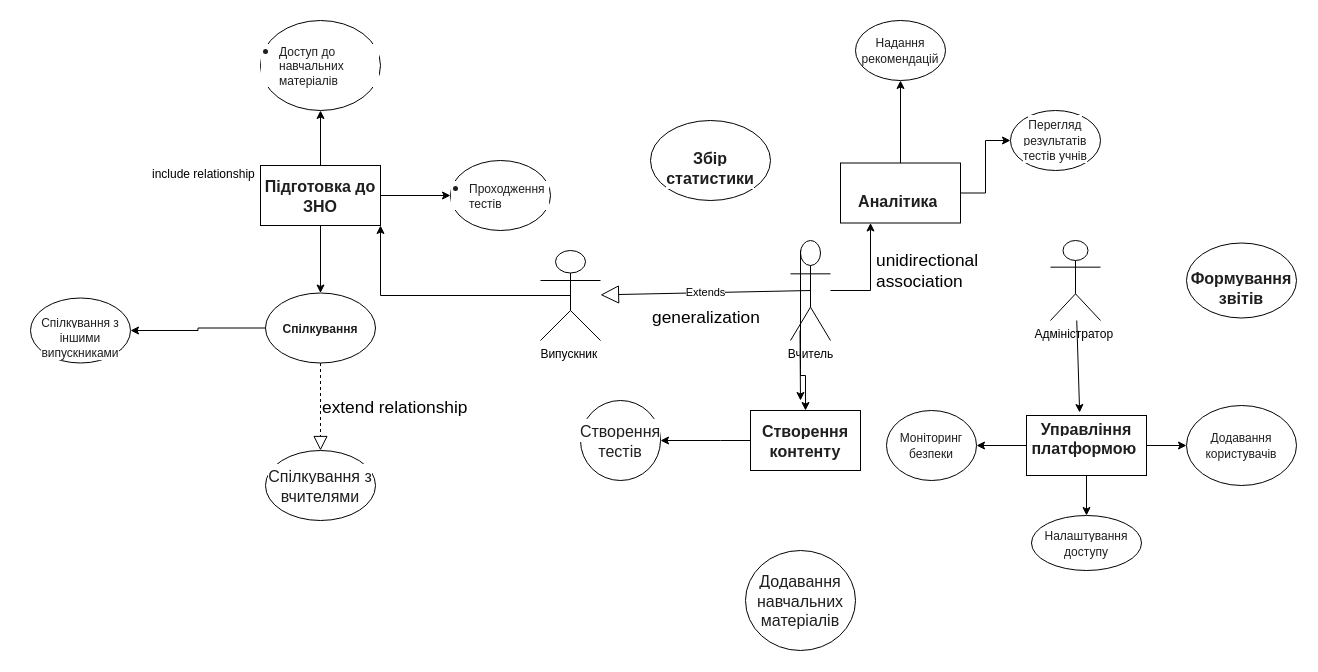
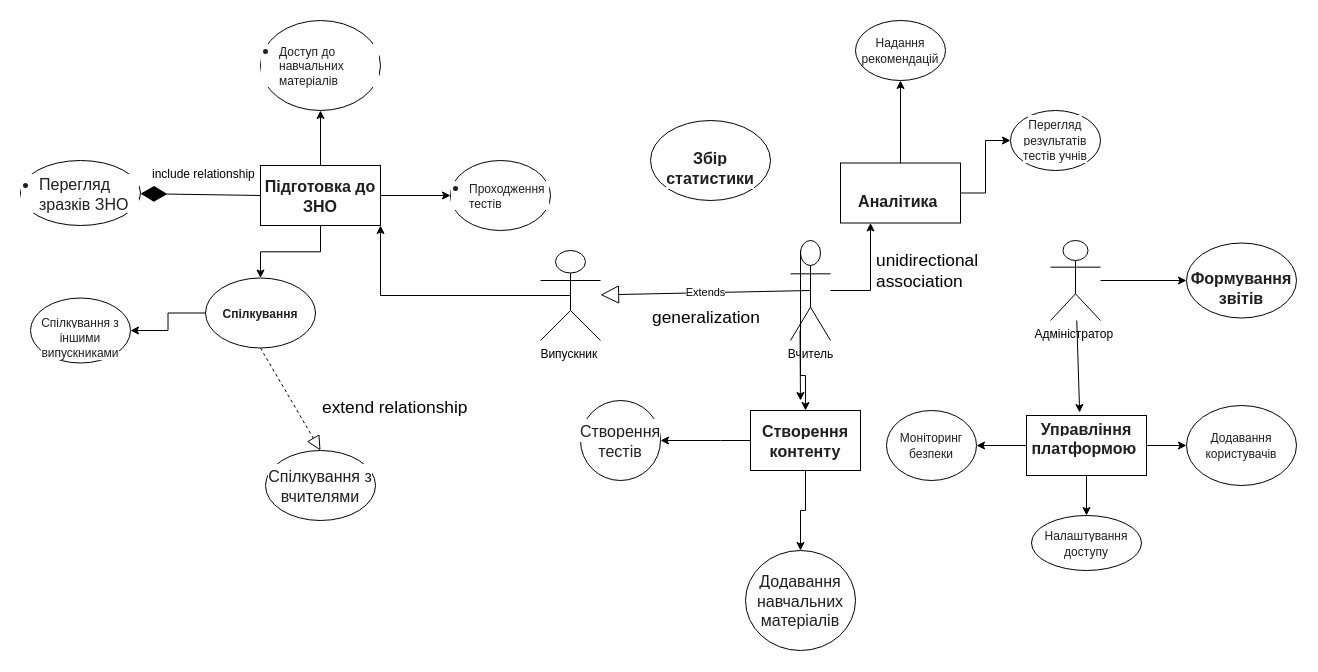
none -> (81, 193)
none -> (213, 195)
none -> (1140, 281)
(321, 328) -> (261, 313)
none -> (806, 510)
